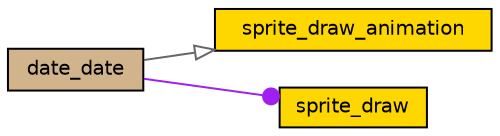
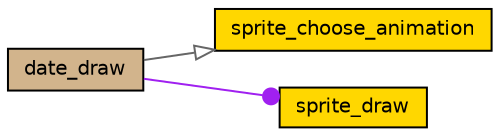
(353, 30) -> (353, 30)
(76, 70) -> (76, 70)
